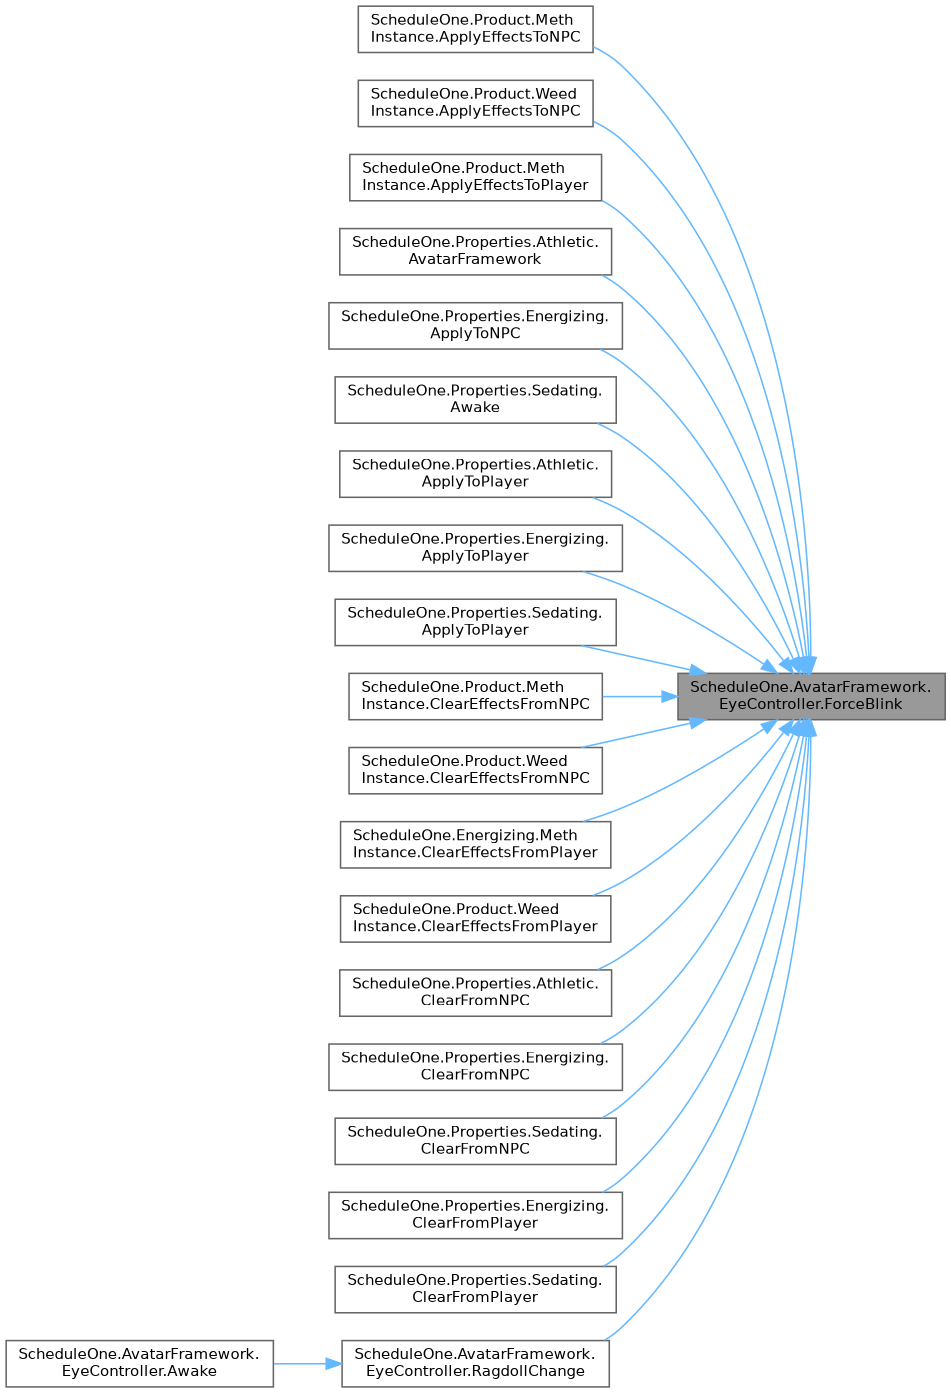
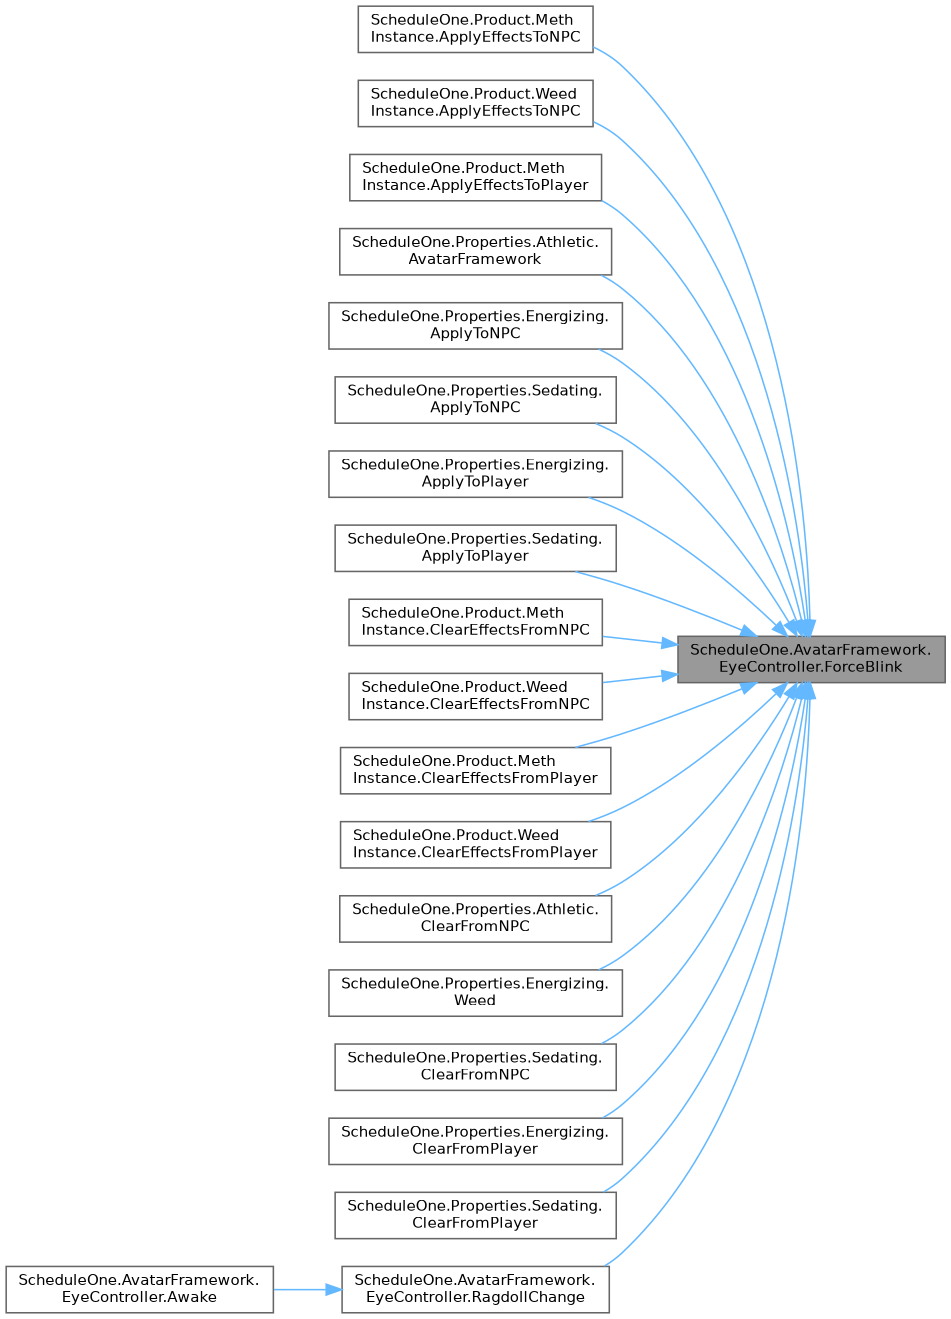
(476, 400) -> (476, 400)
(476, 474) -> none
(476, 845) -> (476, 771)
(476, 1067) -> (476, 993)
